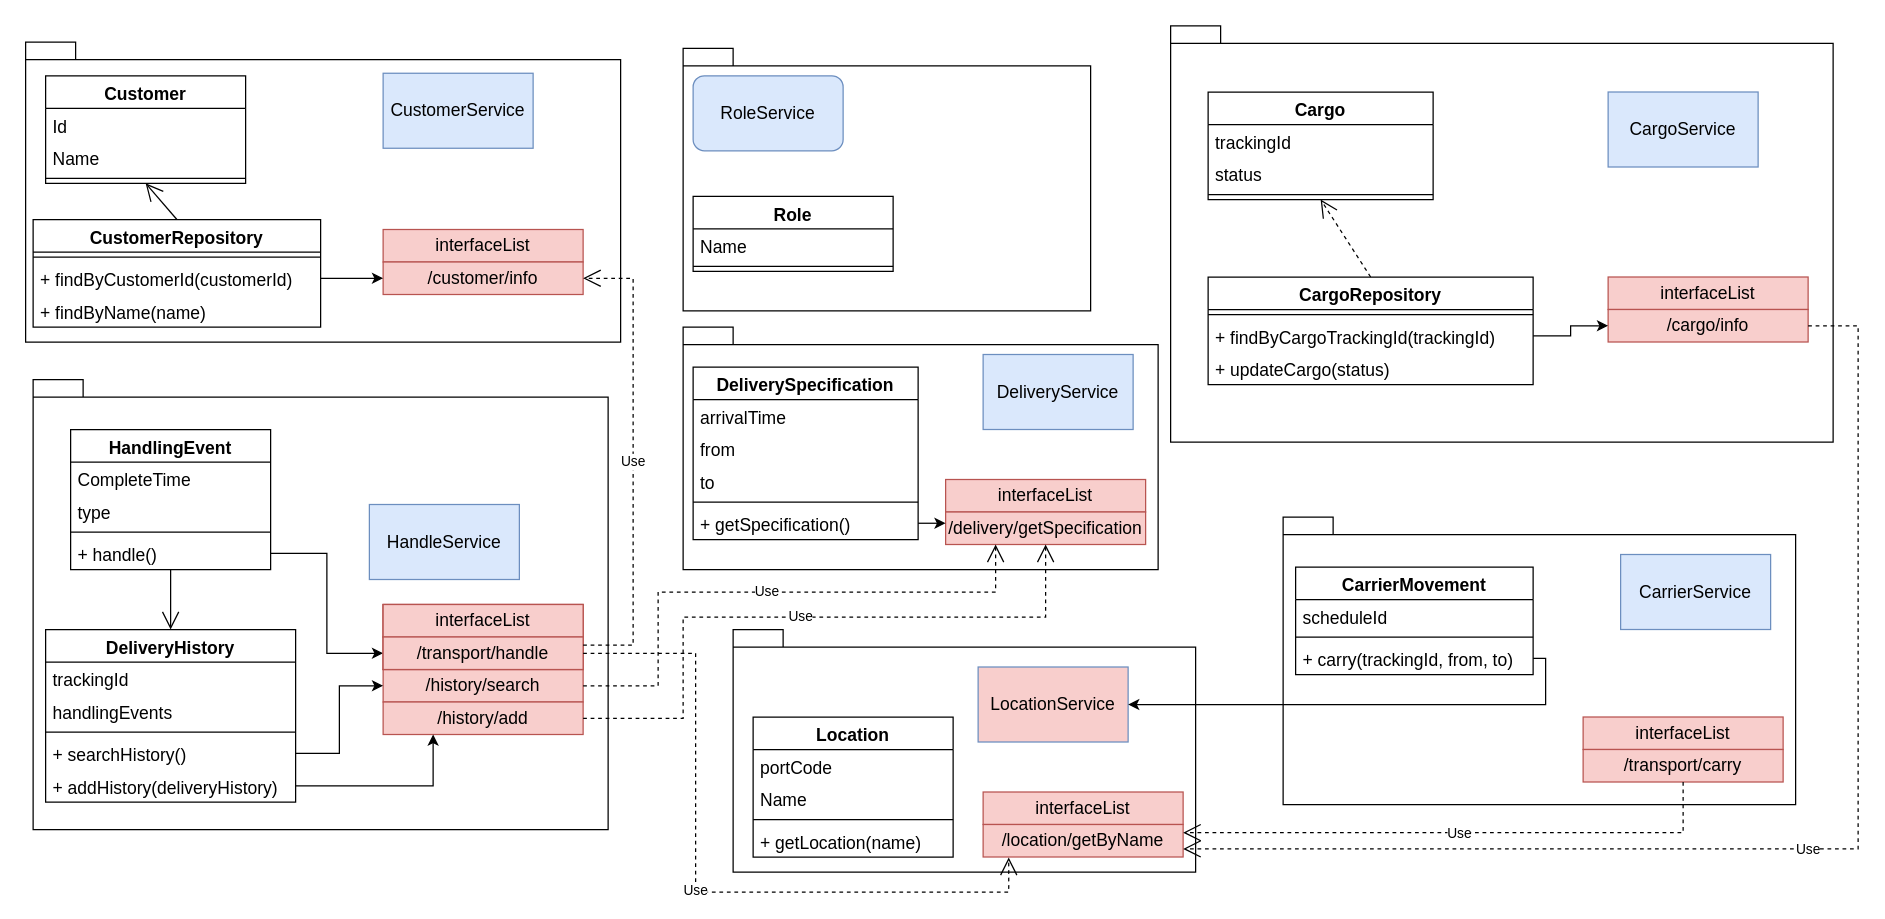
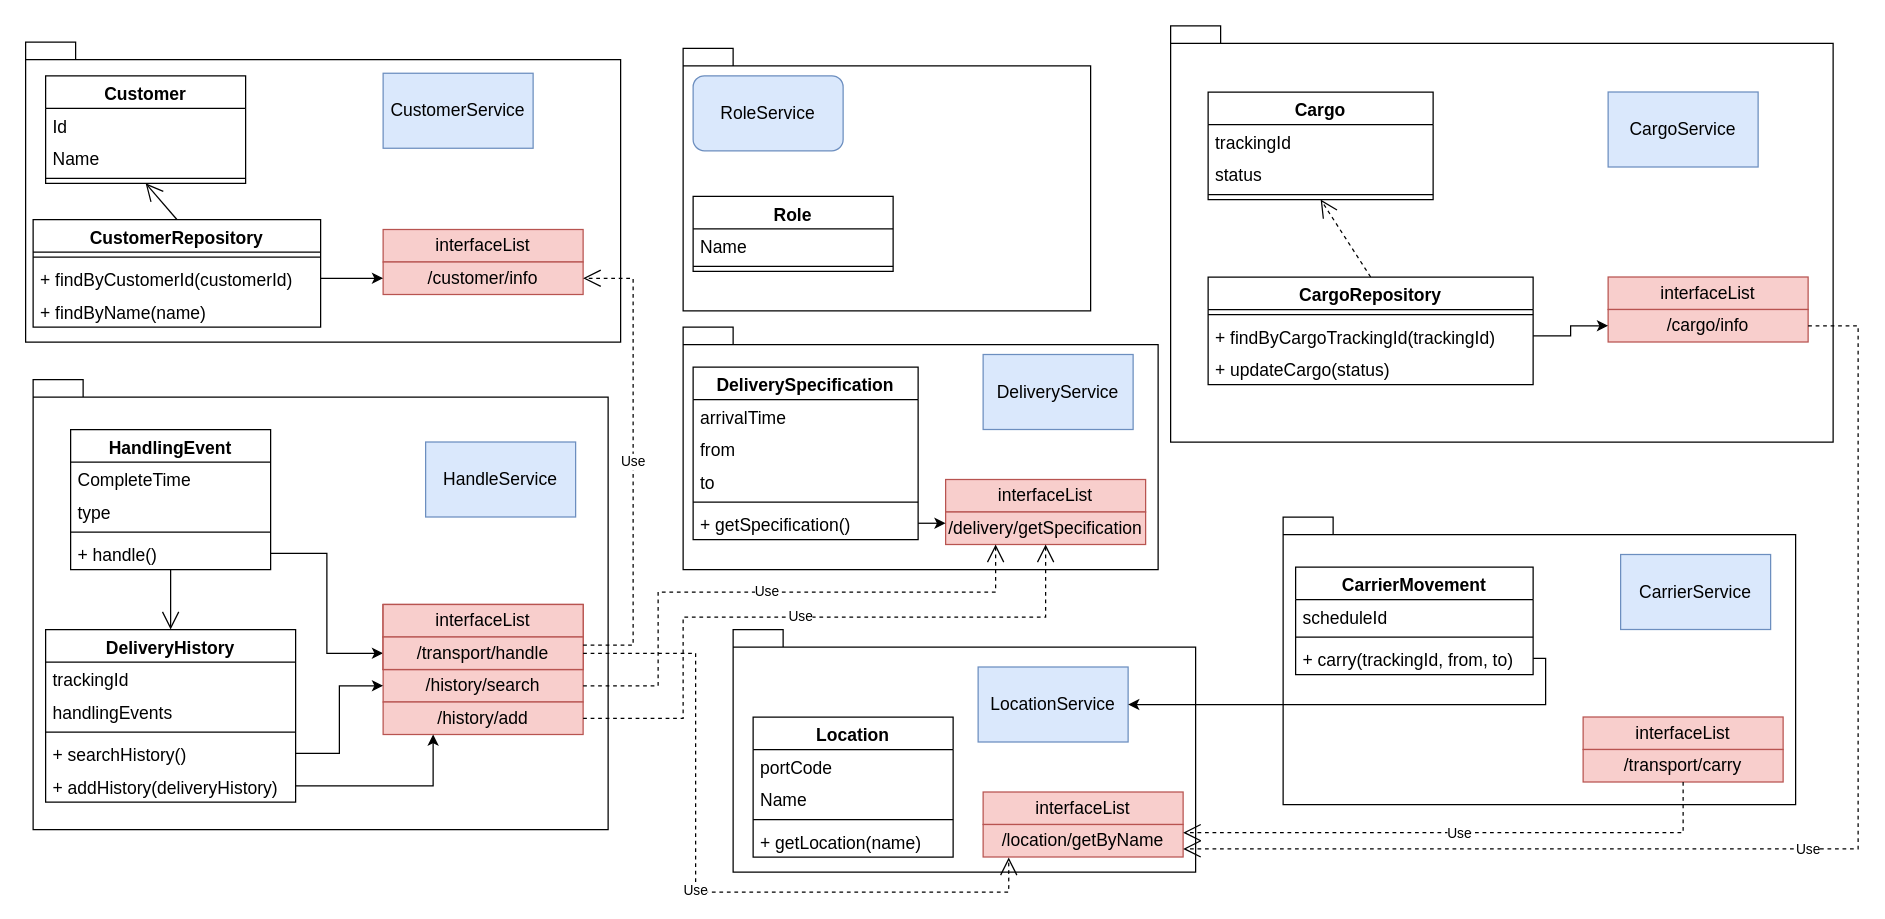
(444, 542) -> (501, 479)
(1053, 704) -> (1053, 704)
